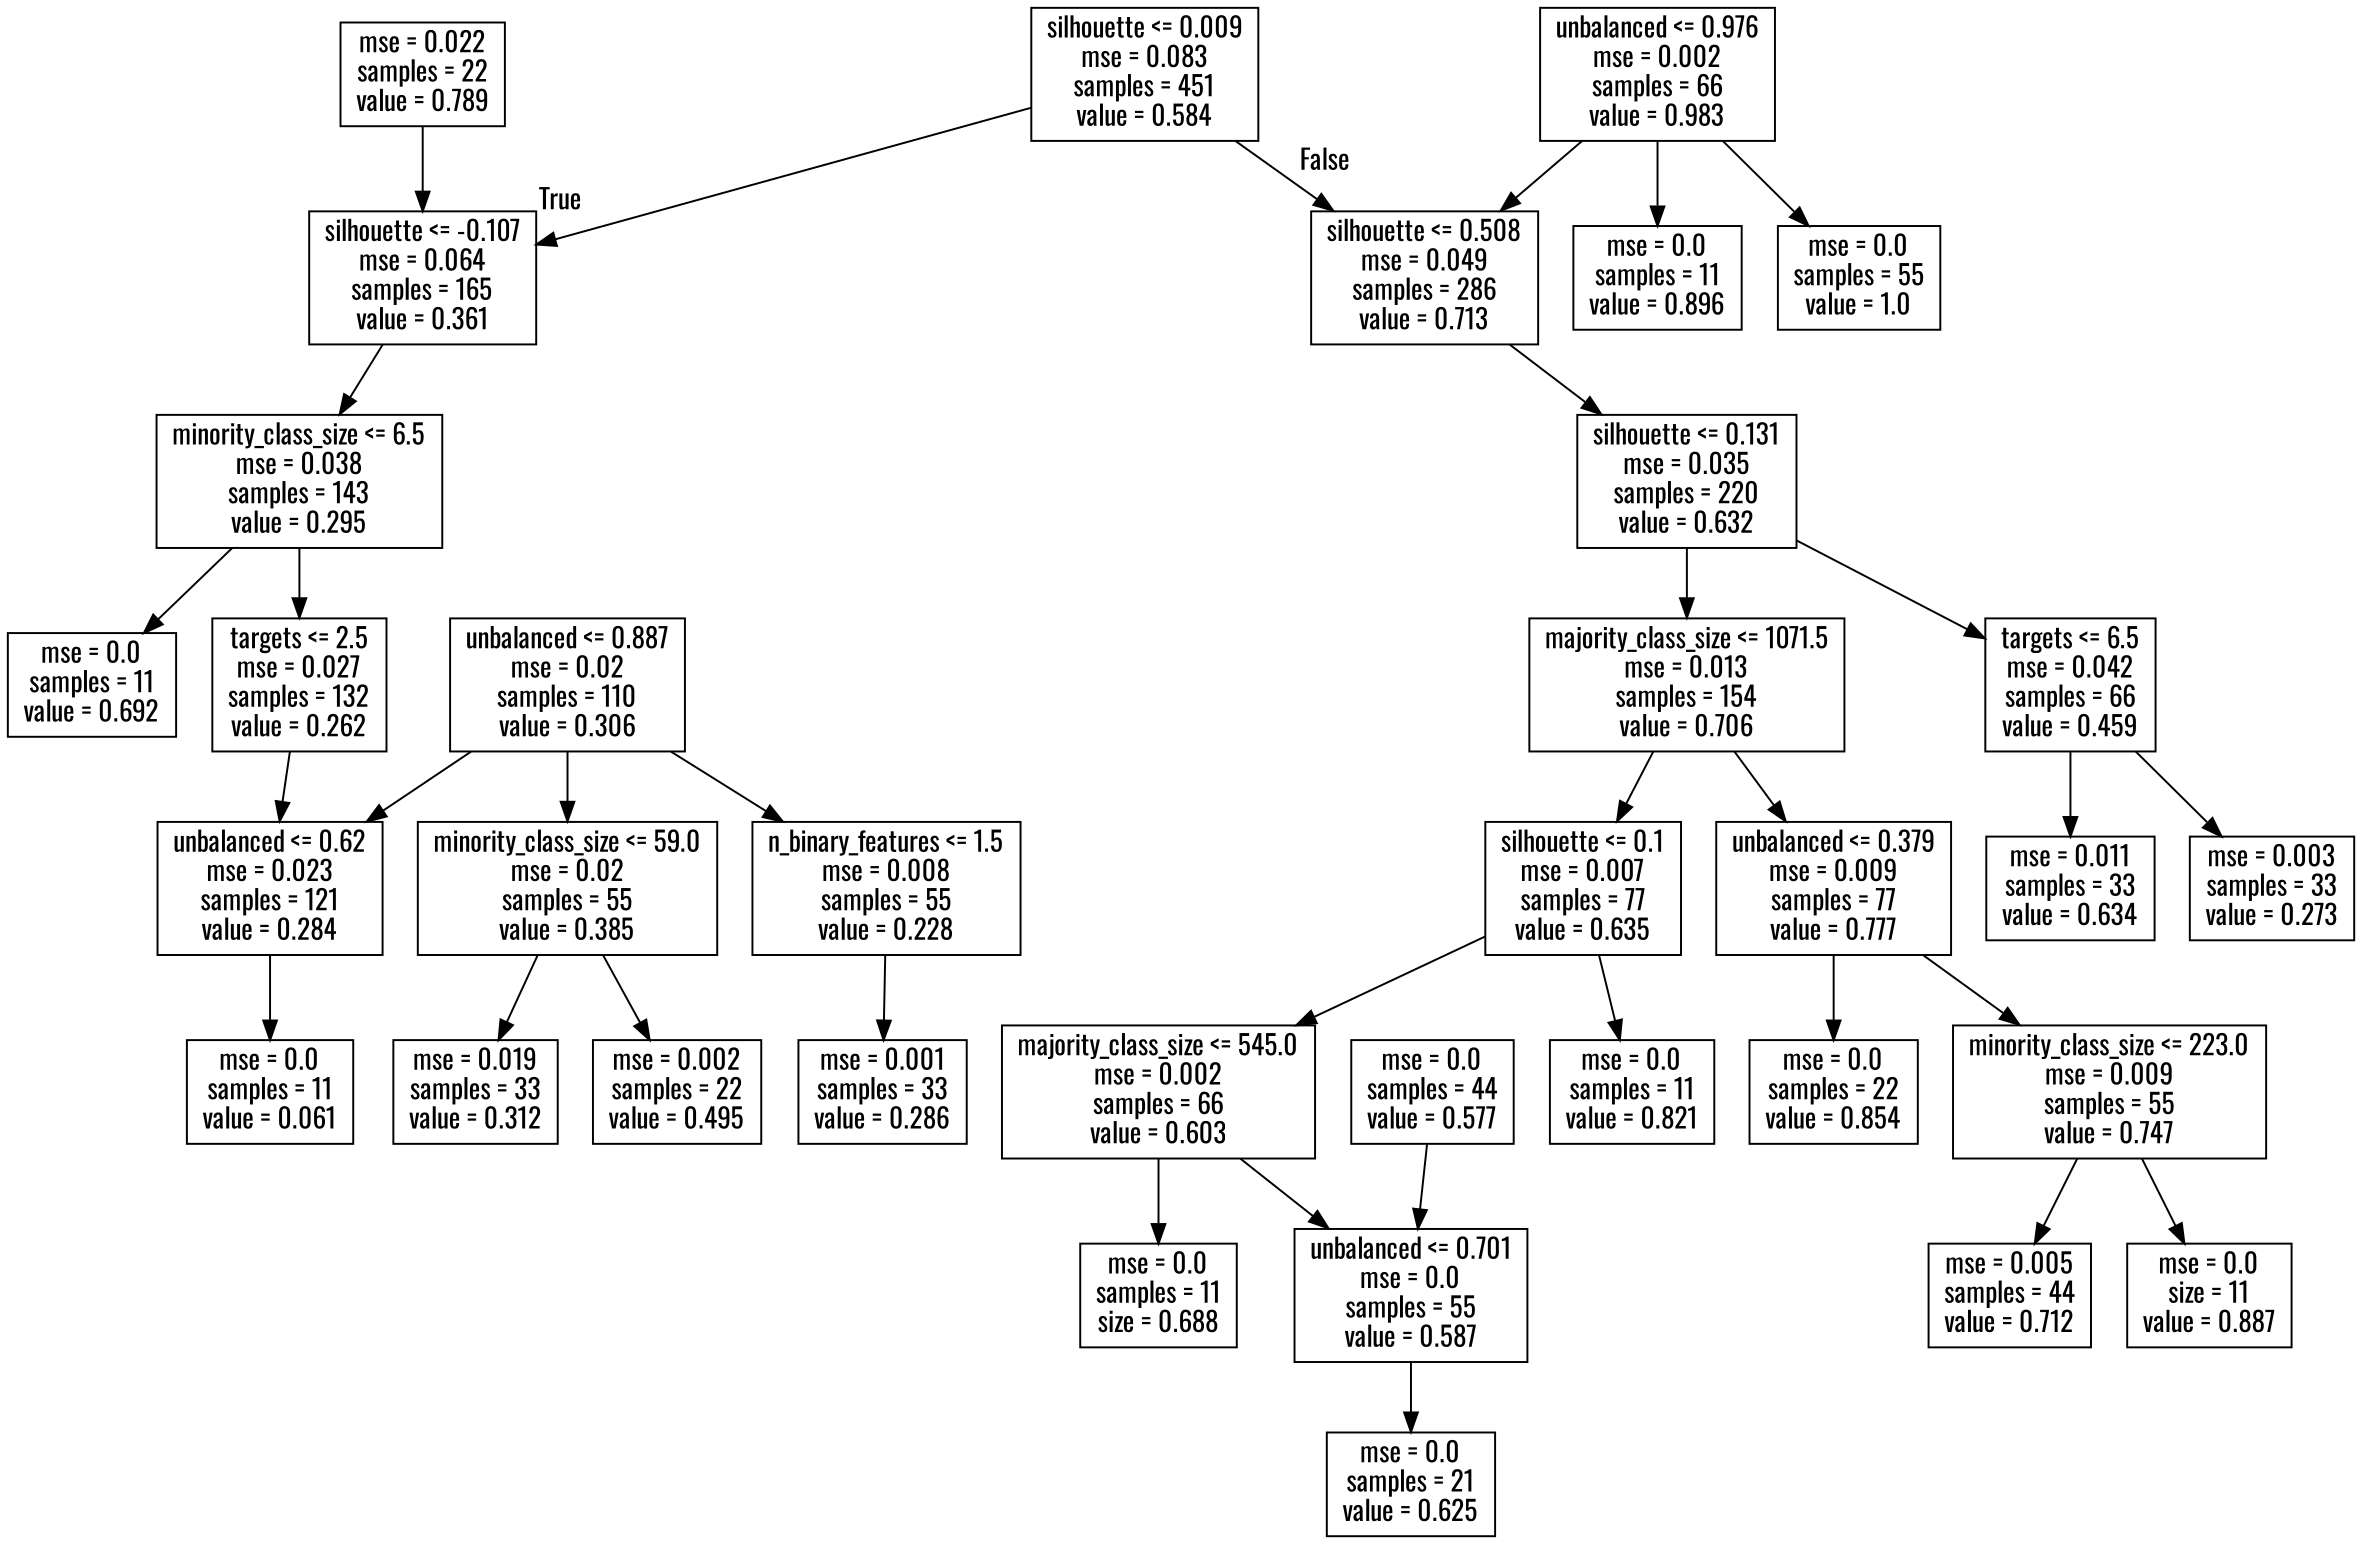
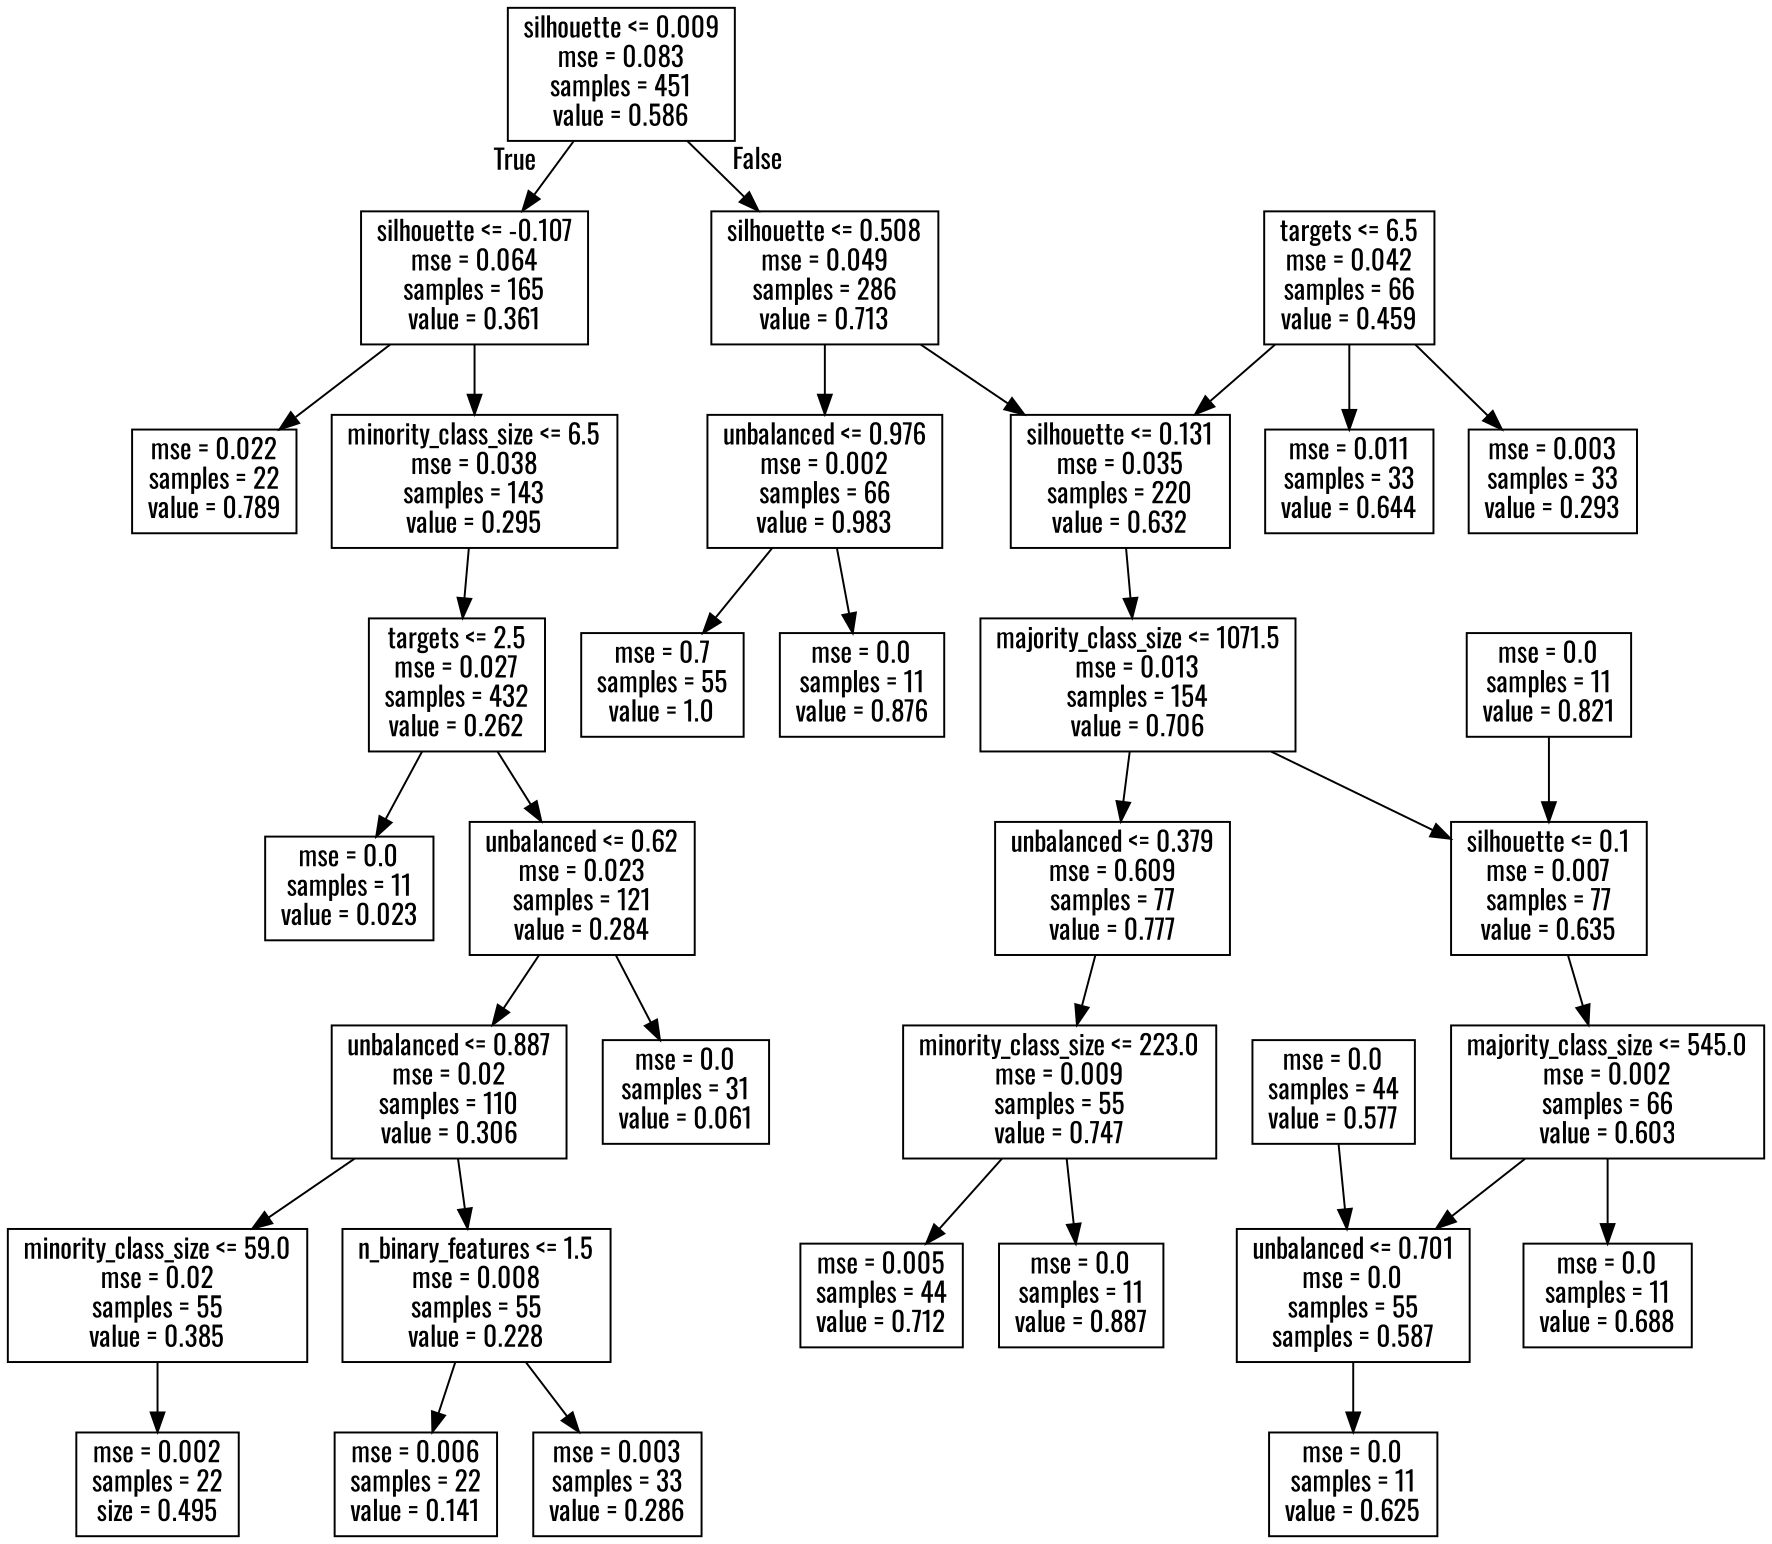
(1145, 74) -> (621, 74)
(423, 159) -> (343, 381)
(1549, 170) -> (825, 370)
(1658, 278) -> (862, 685)
(1859, 278) -> (662, 685)
(1882, 585) -> (1243, 373)
(92, 685) -> none
(299, 685) -> (457, 685)
(427, 781) -> (521, 982)
none -> (349, 888)
(1834, 888) -> (1113, 888)
(2070, 888) -> (1349, 481)
(2272, 888) -> (1553, 481)
(1607, 988) -> (1549, 770)
(270, 1092) -> (686, 1092)
(476, 1092) -> none
(677, 1092) -> (158, 1484)
(883, 1092) -> (617, 1484)
(1834, 1092) -> none
(1159, 1295) -> (1608, 1295)
(1411, 1295) -> (1353, 1295)
(2209, 1295) -> (1081, 1295)
none -> (416, 1484)
(1411, 1484) -> (1353, 1484)
